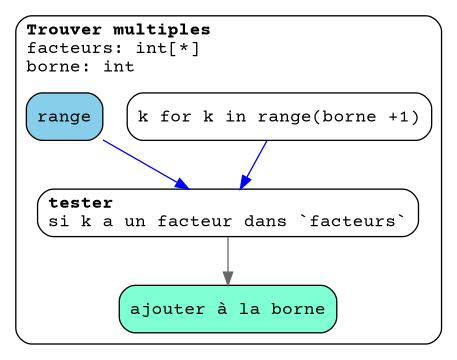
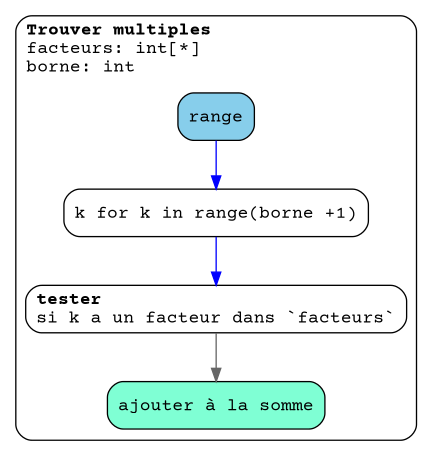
(140, 161) -> (216, 158)
(228, 309) -> (216, 405)
